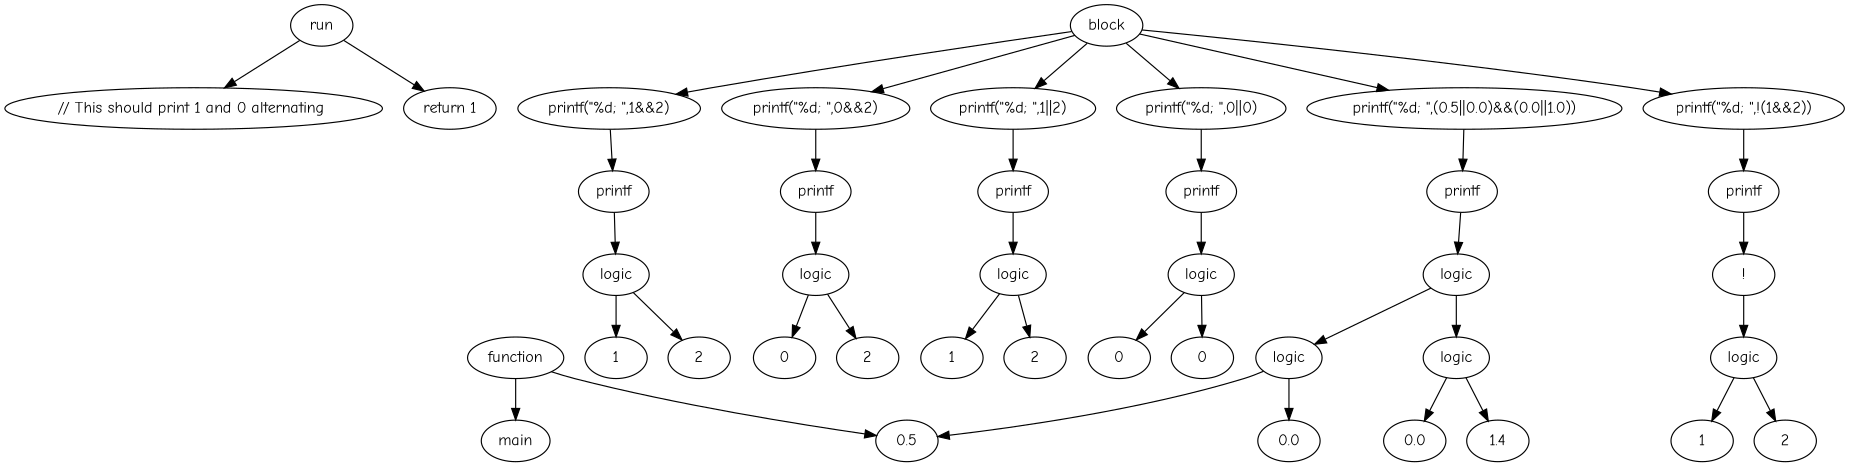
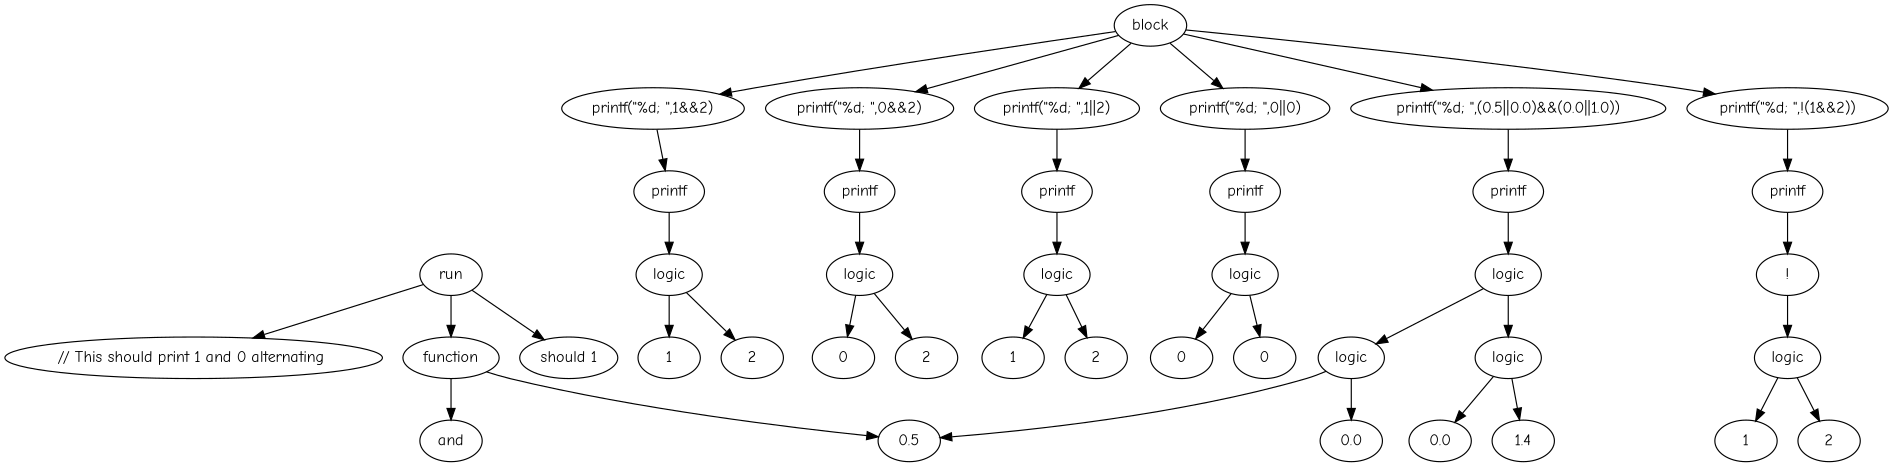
(450, 108) -> (569, 358)
none -> (451, 311)
(516, 441) -> (451, 441)
